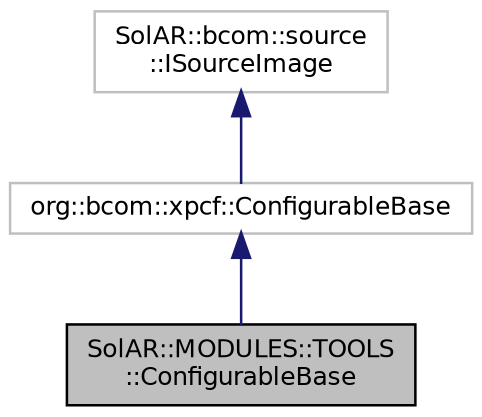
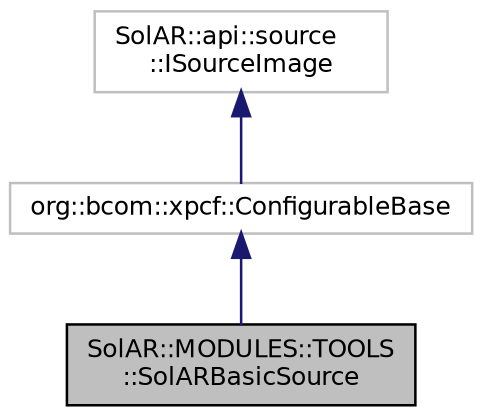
(241, 52) -> (241, 52)
(241, 365) -> (241, 365)
